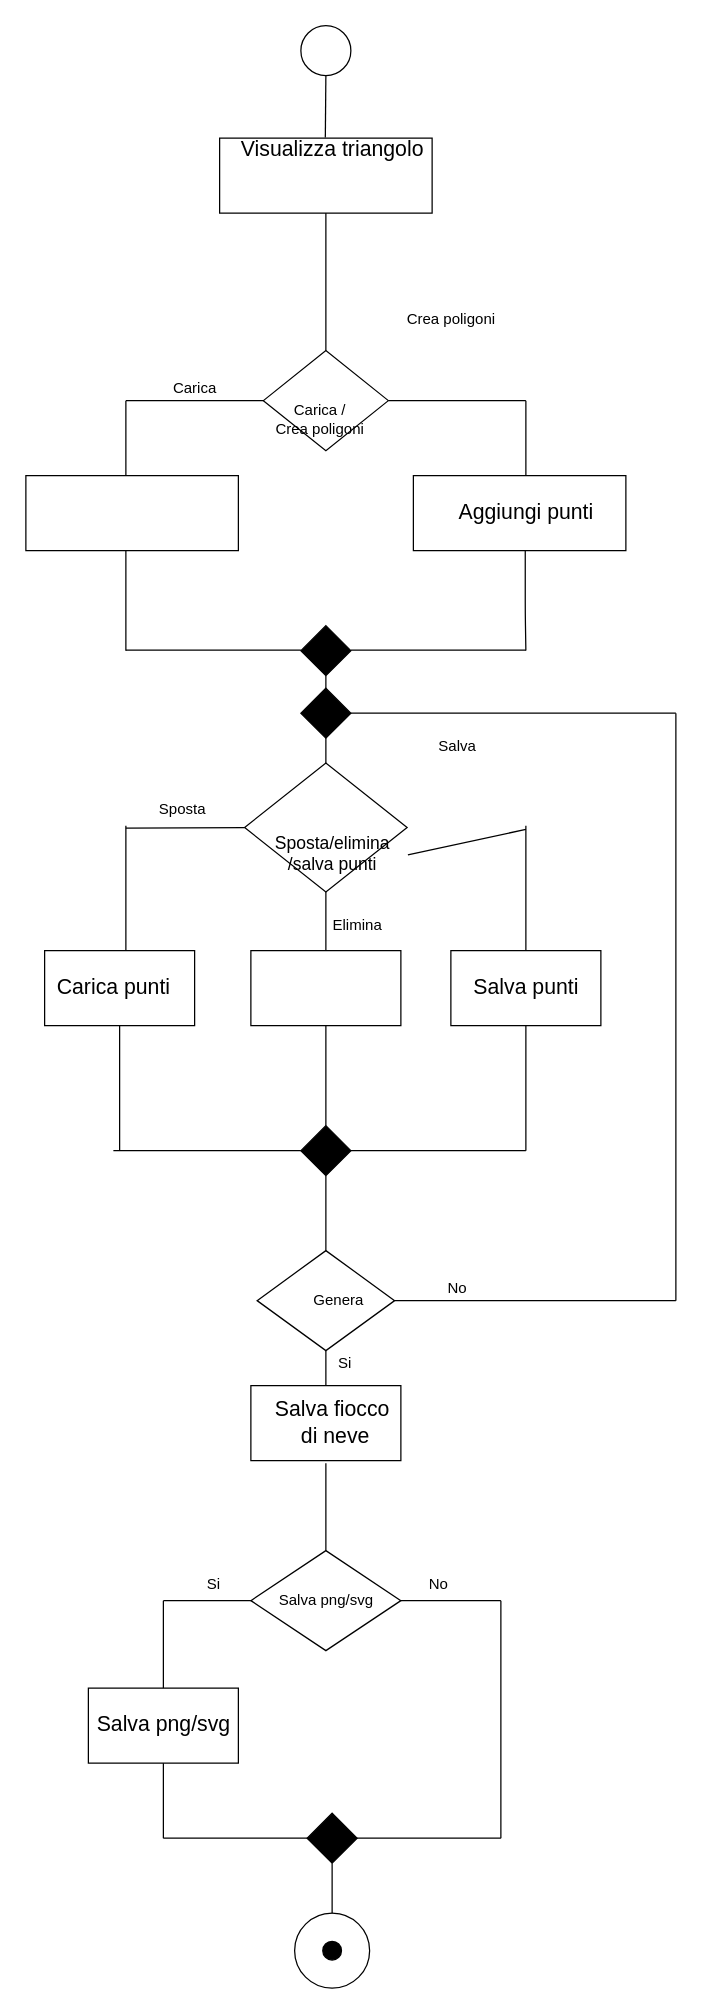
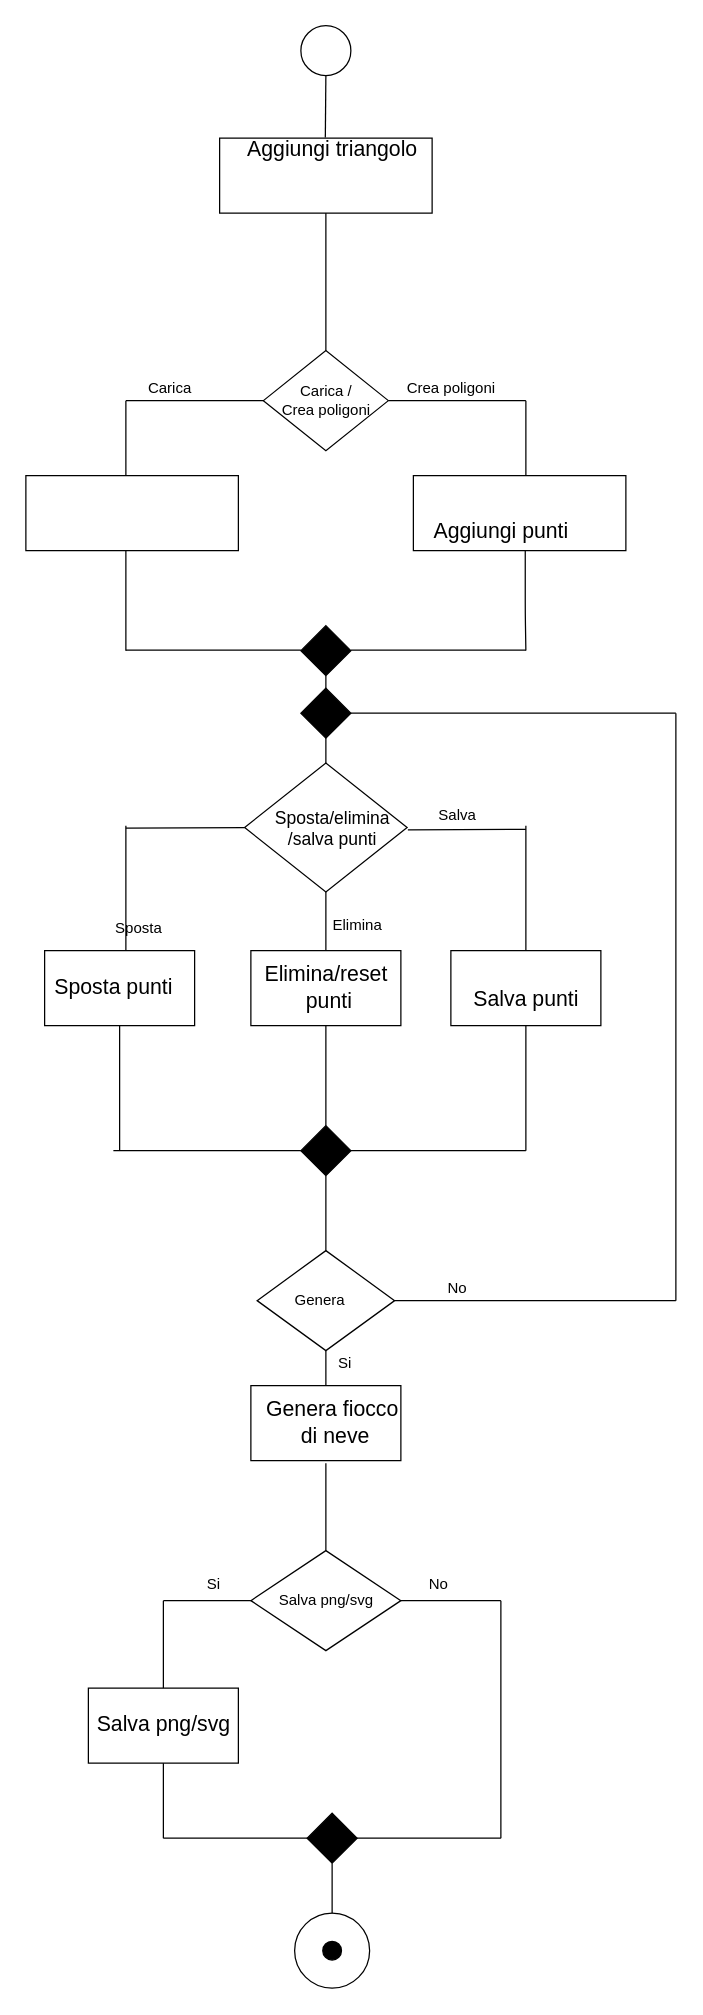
(333, 151) -> (333, 151)
(451, 319) -> (451, 388)
(194, 388) -> (169, 388)
(319, 419) -> (326, 401)
(526, 513) -> (501, 532)
(457, 746) -> (457, 815)
(182, 809) -> (138, 928)
(332, 853) -> (332, 828)
(114, 988) -> (114, 988)
none -> (326, 988)
(526, 988) -> (526, 1001)
(338, 1301) -> (319, 1301)
(333, 1423) -> (333, 1423)
